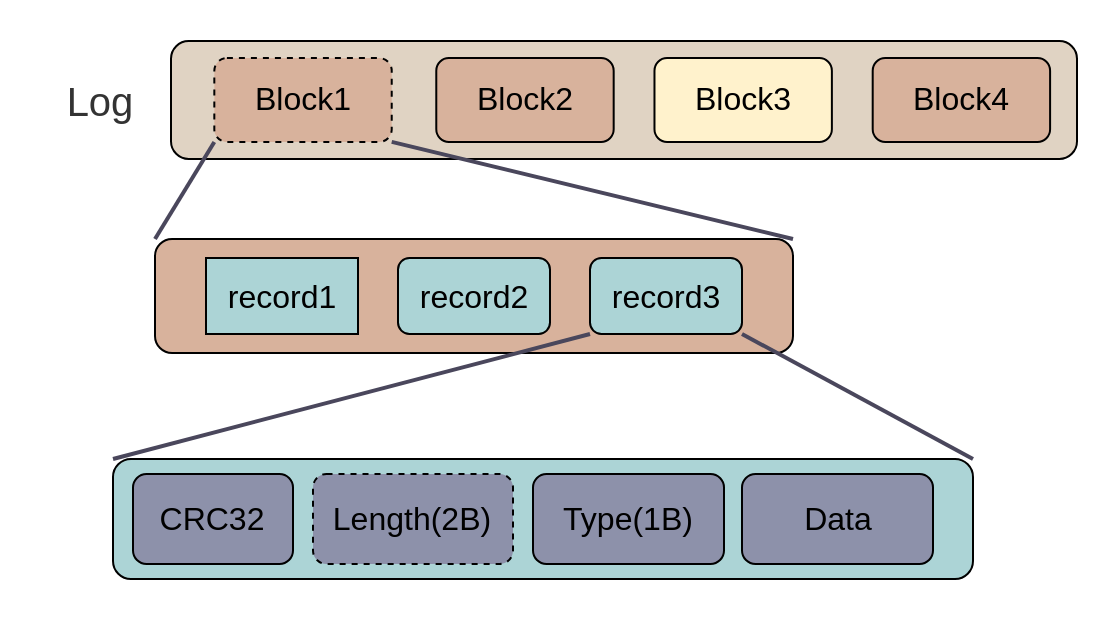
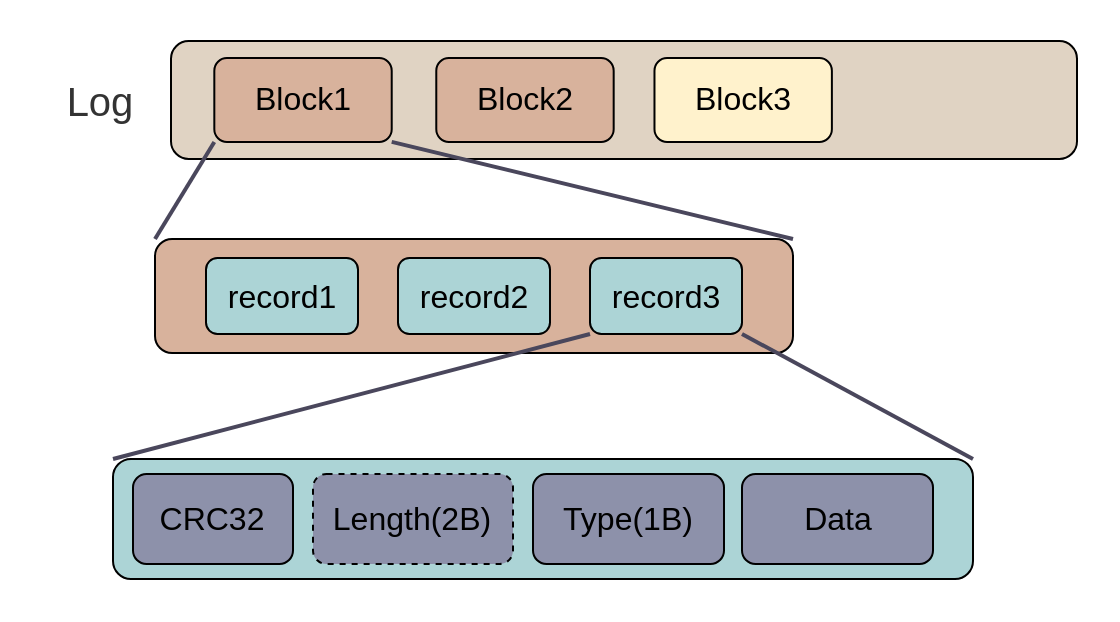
(303, 100) -> (303, 100)
(961, 100) -> none
(282, 296) -> (282, 296)
